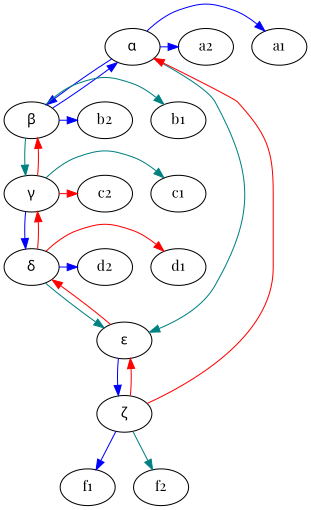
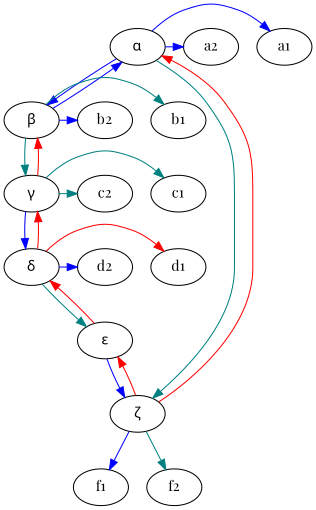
(245, 192) -> (234, 223)
(63, 194) -> (63, 194)
